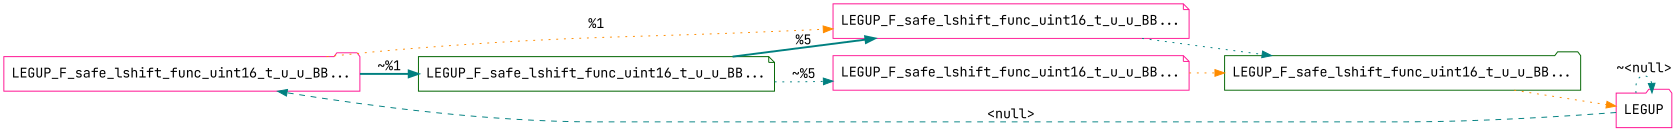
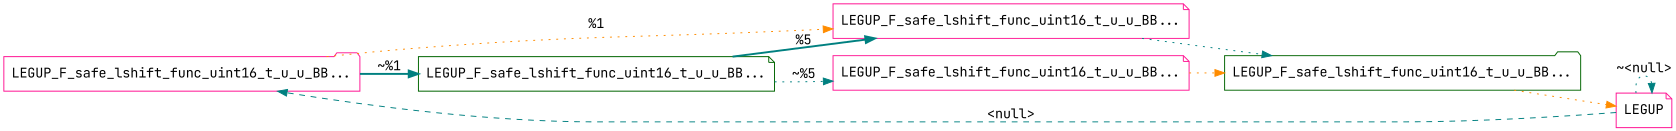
(1644, 110) -> (1644, 110)
